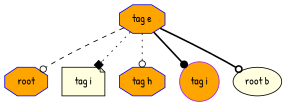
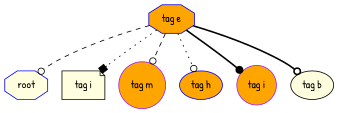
(26, 82) -> (26, 85)
(142, 82) -> (201, 85)
(257, 82) -> (312, 85)
none -> (142, 85)
